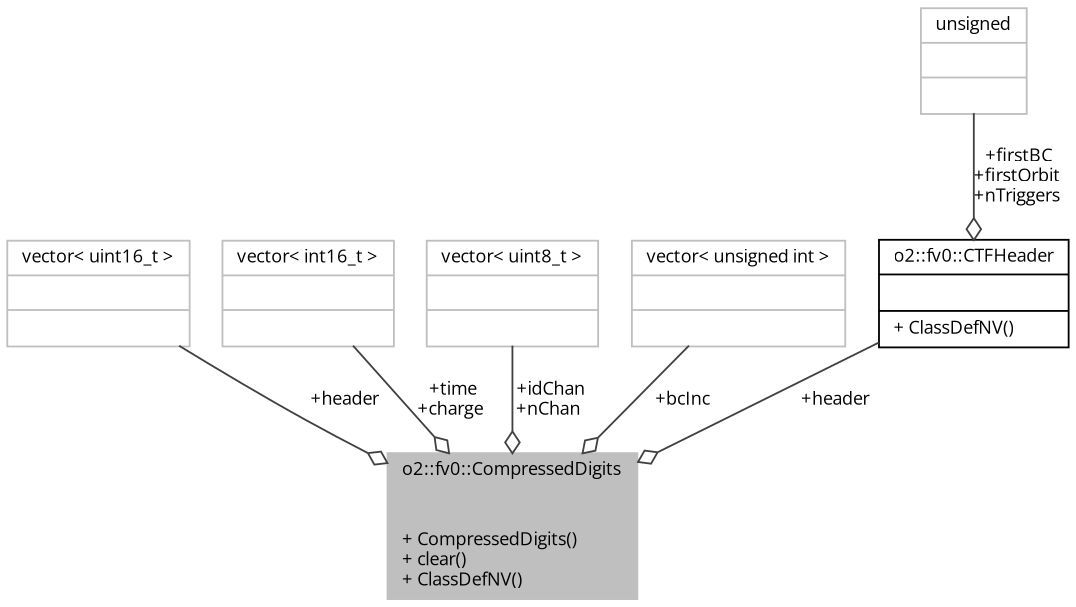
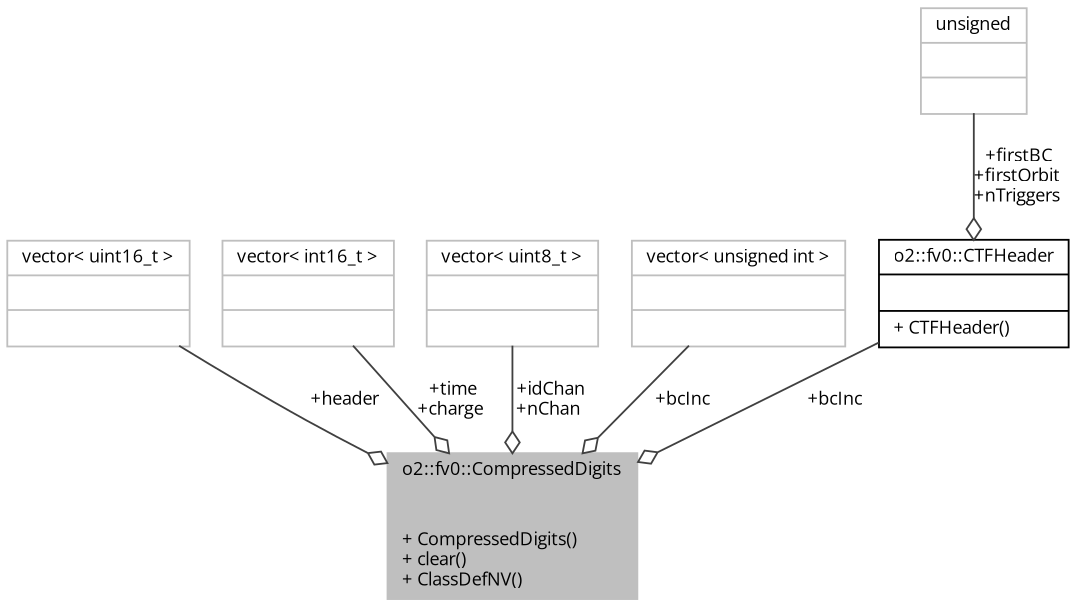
(955, 328) -> (952, 328)
(833, 400) -> (833, 400)
